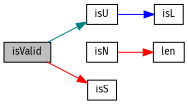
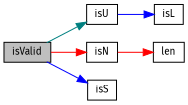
none -> (64, 52)
(62, 70) -> (62, 70)
